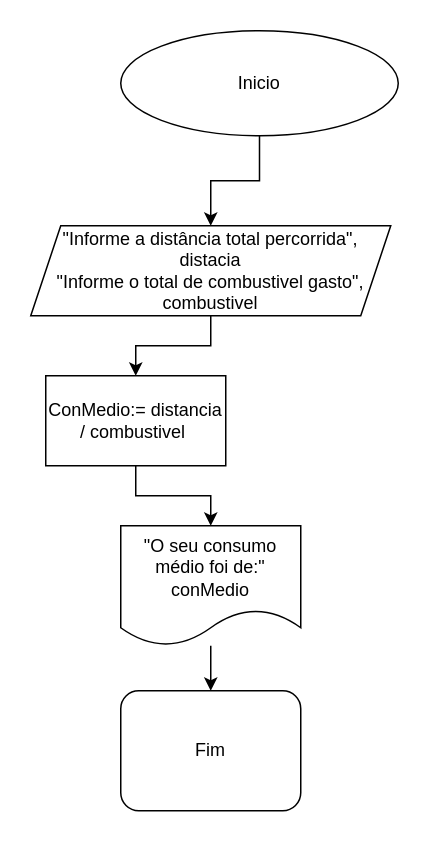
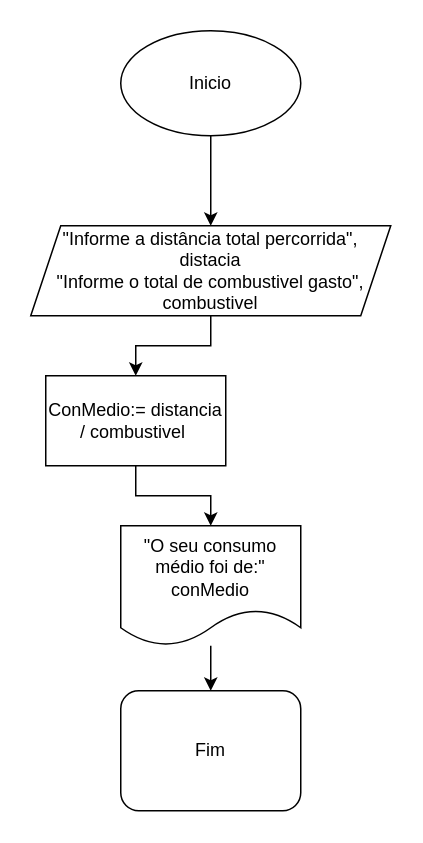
(260, 83) -> (211, 83)
